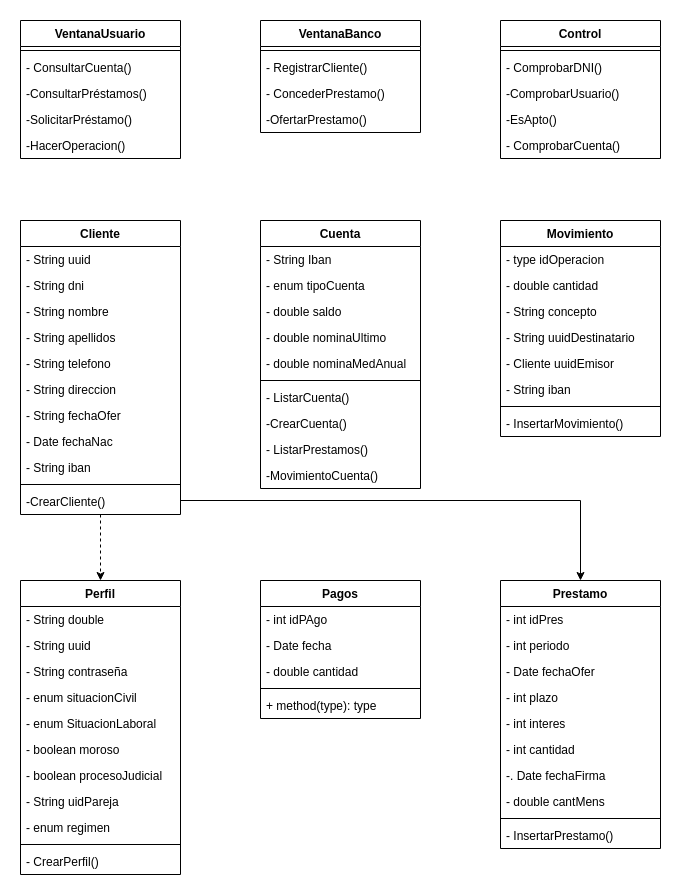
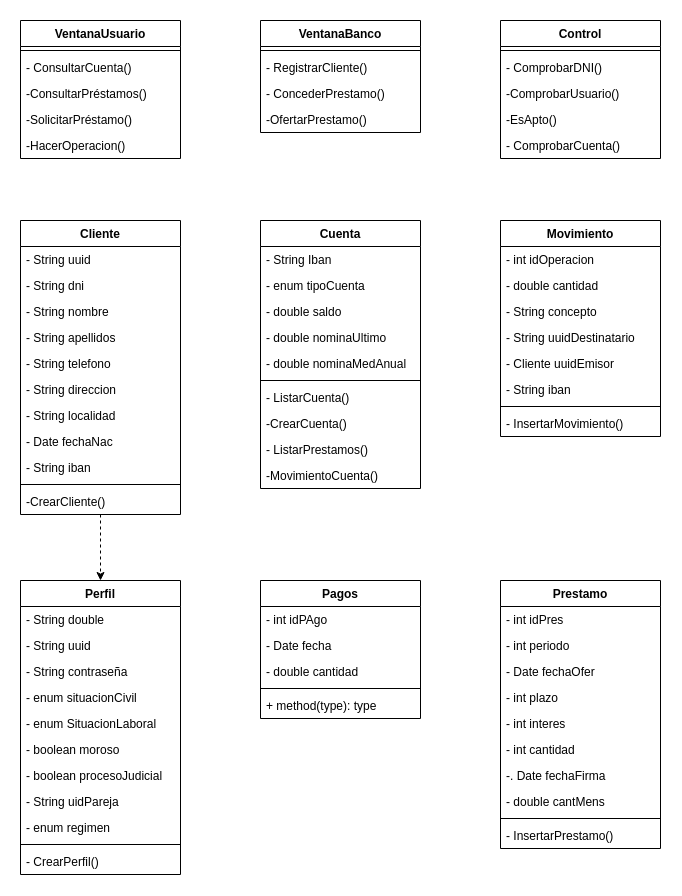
(560, 260) -> (555, 260)
(82, 416) -> (77, 416)
(418, 501) -> none
